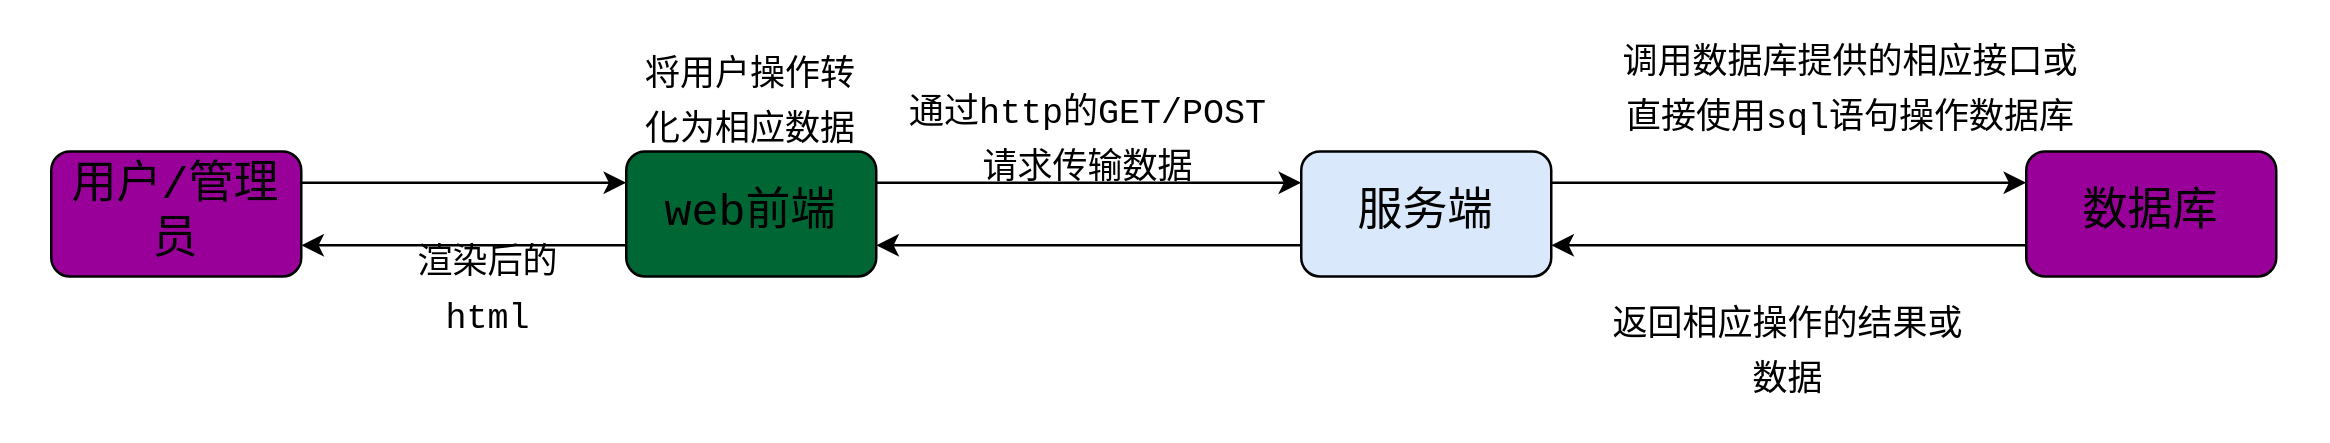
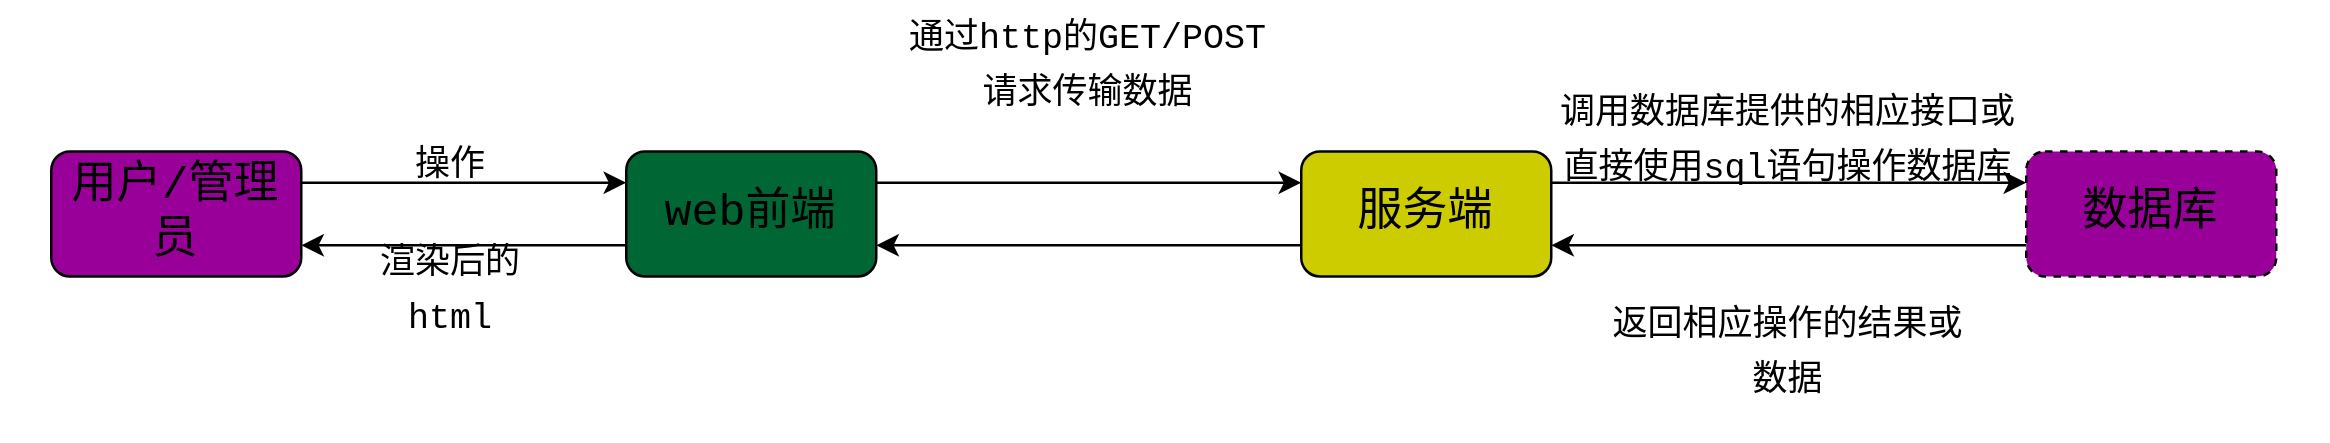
(1851, 89) -> (1789, 139)
(751, 101) -> none
(1089, 139) -> (1089, 64)
none -> (451, 164)
(1426, 214) -> (1426, 214)
(2151, 214) -> (2151, 214)
(489, 289) -> (451, 289)
